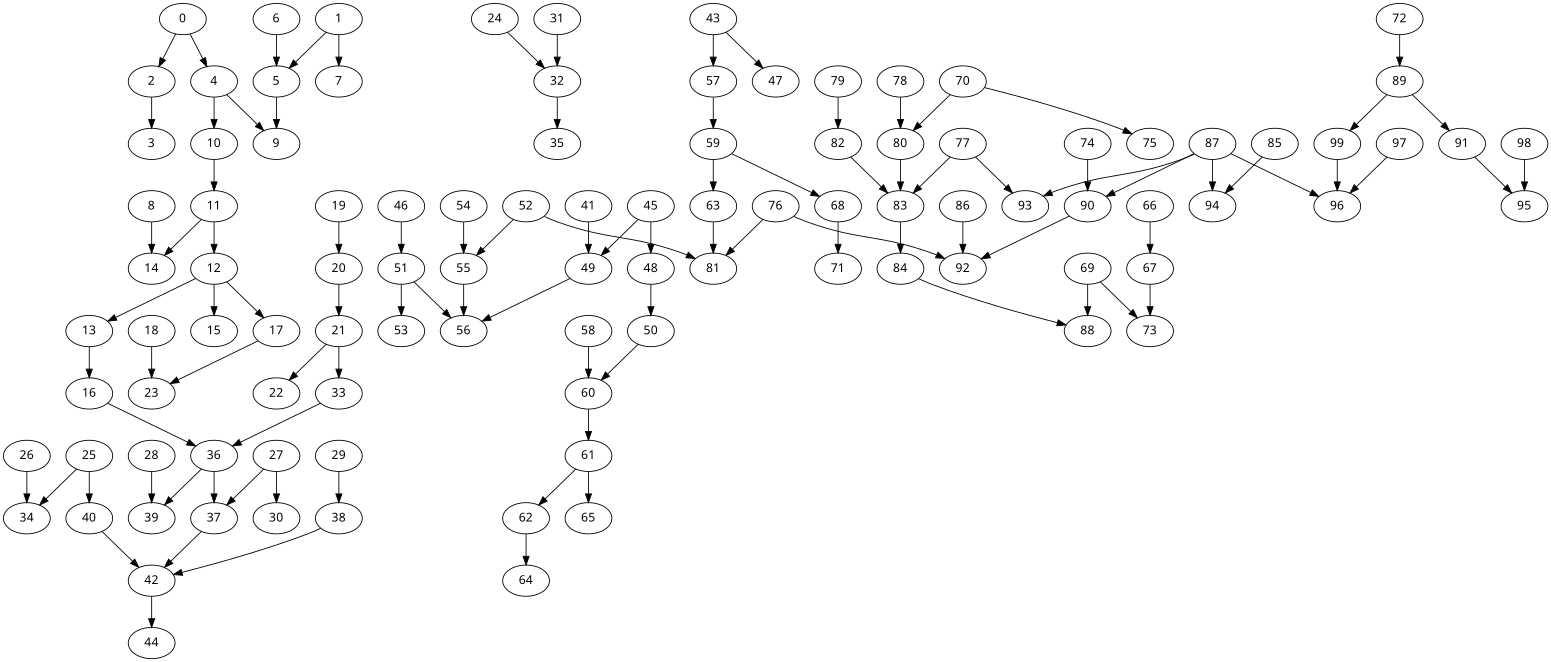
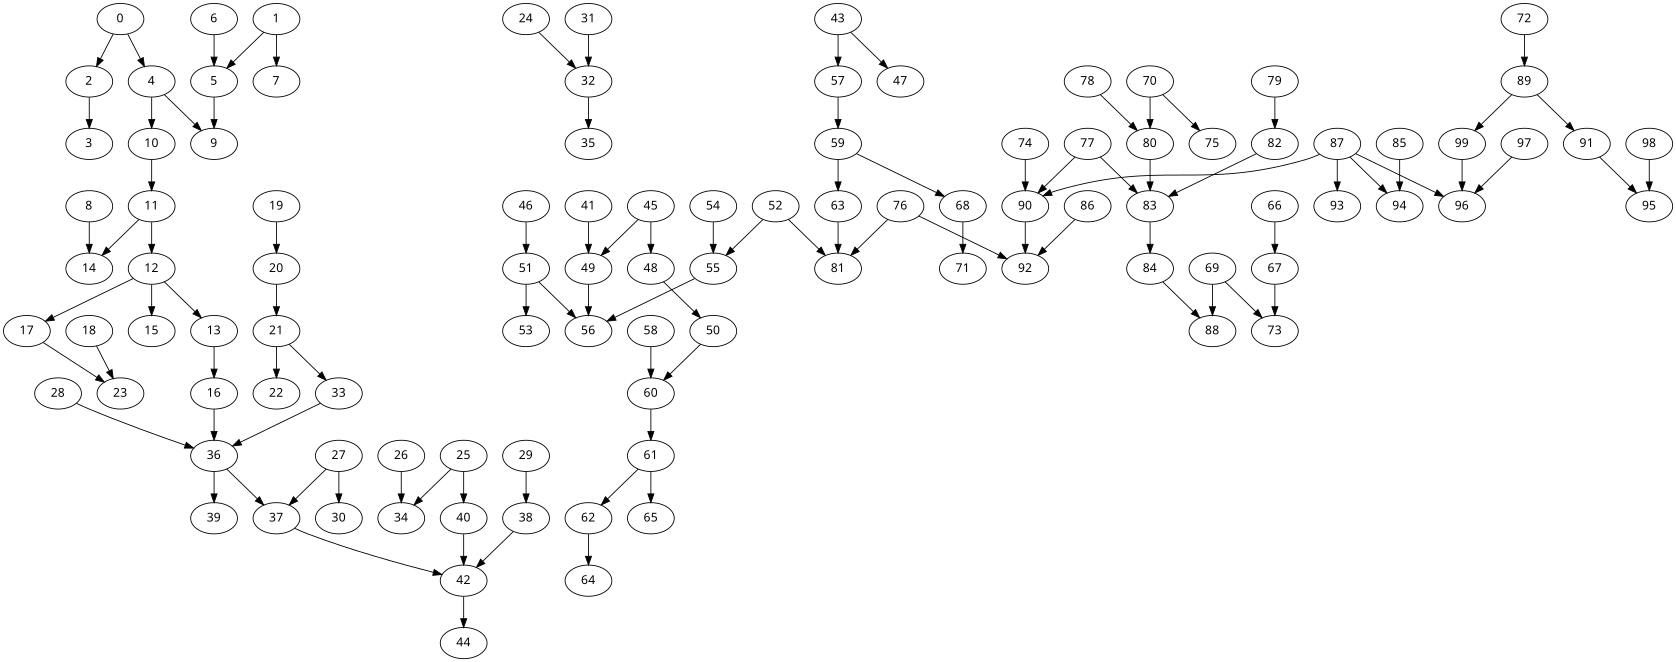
(991, 172) -> (1060, 172)
(152, 483) -> (130, 425)
